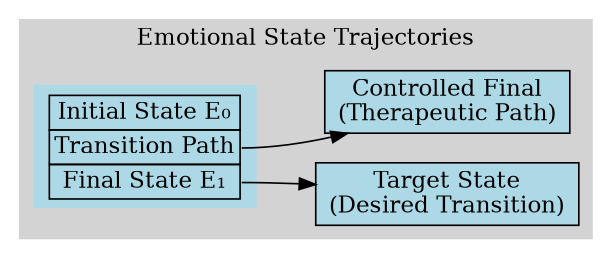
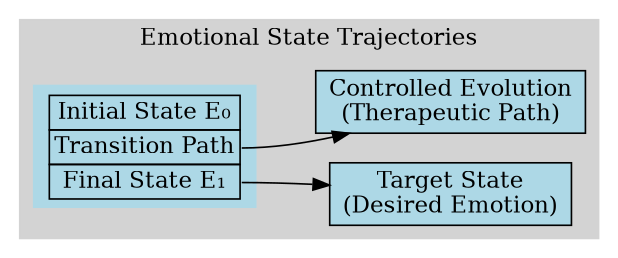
(447, 102) -> (451, 102)
(447, 194) -> (451, 194)
